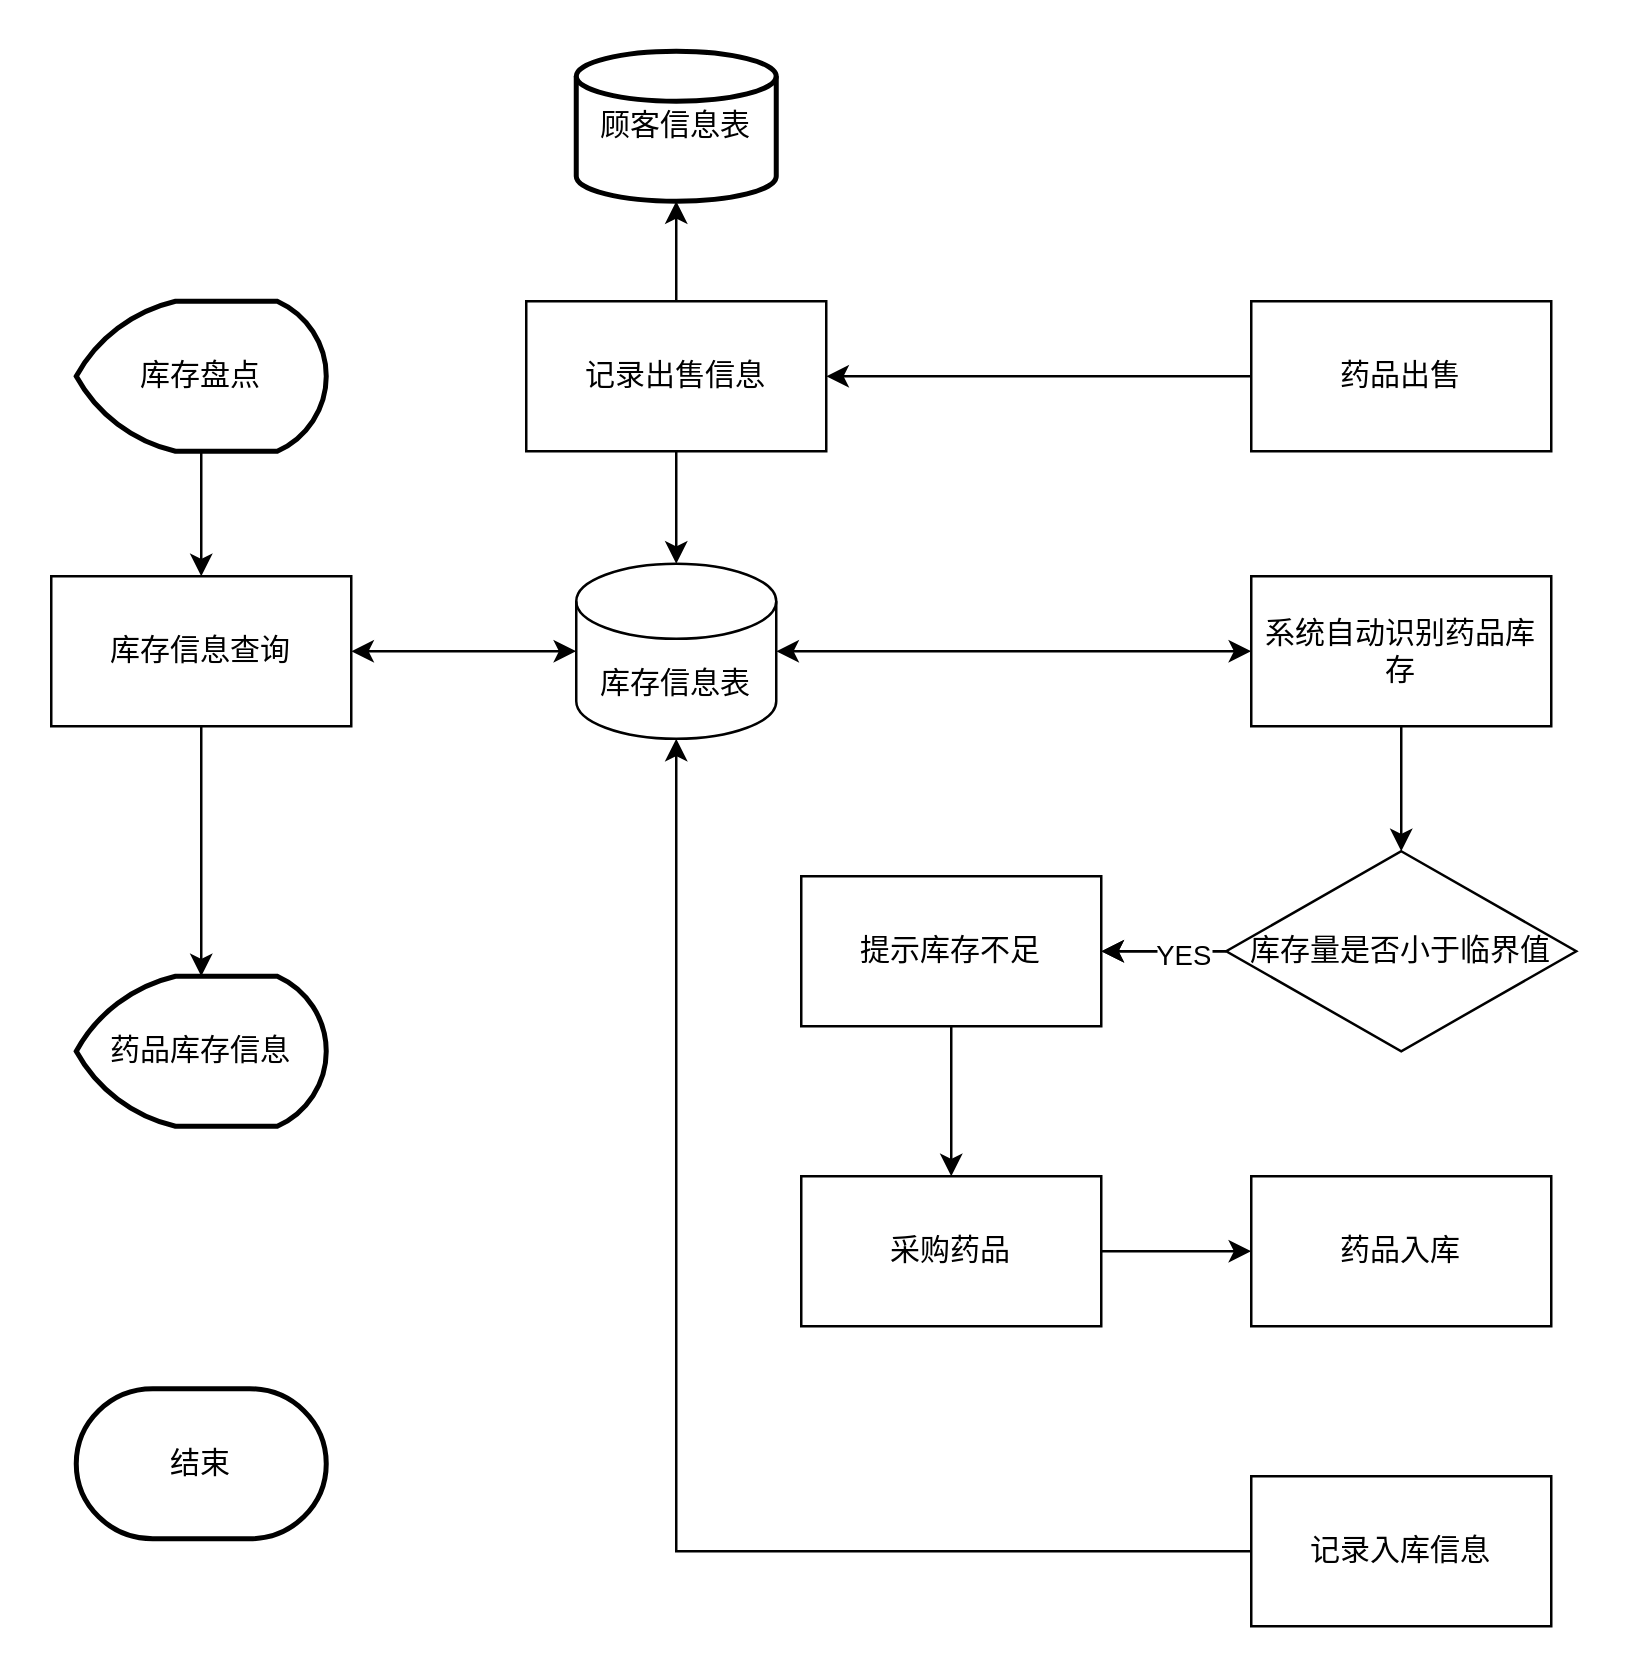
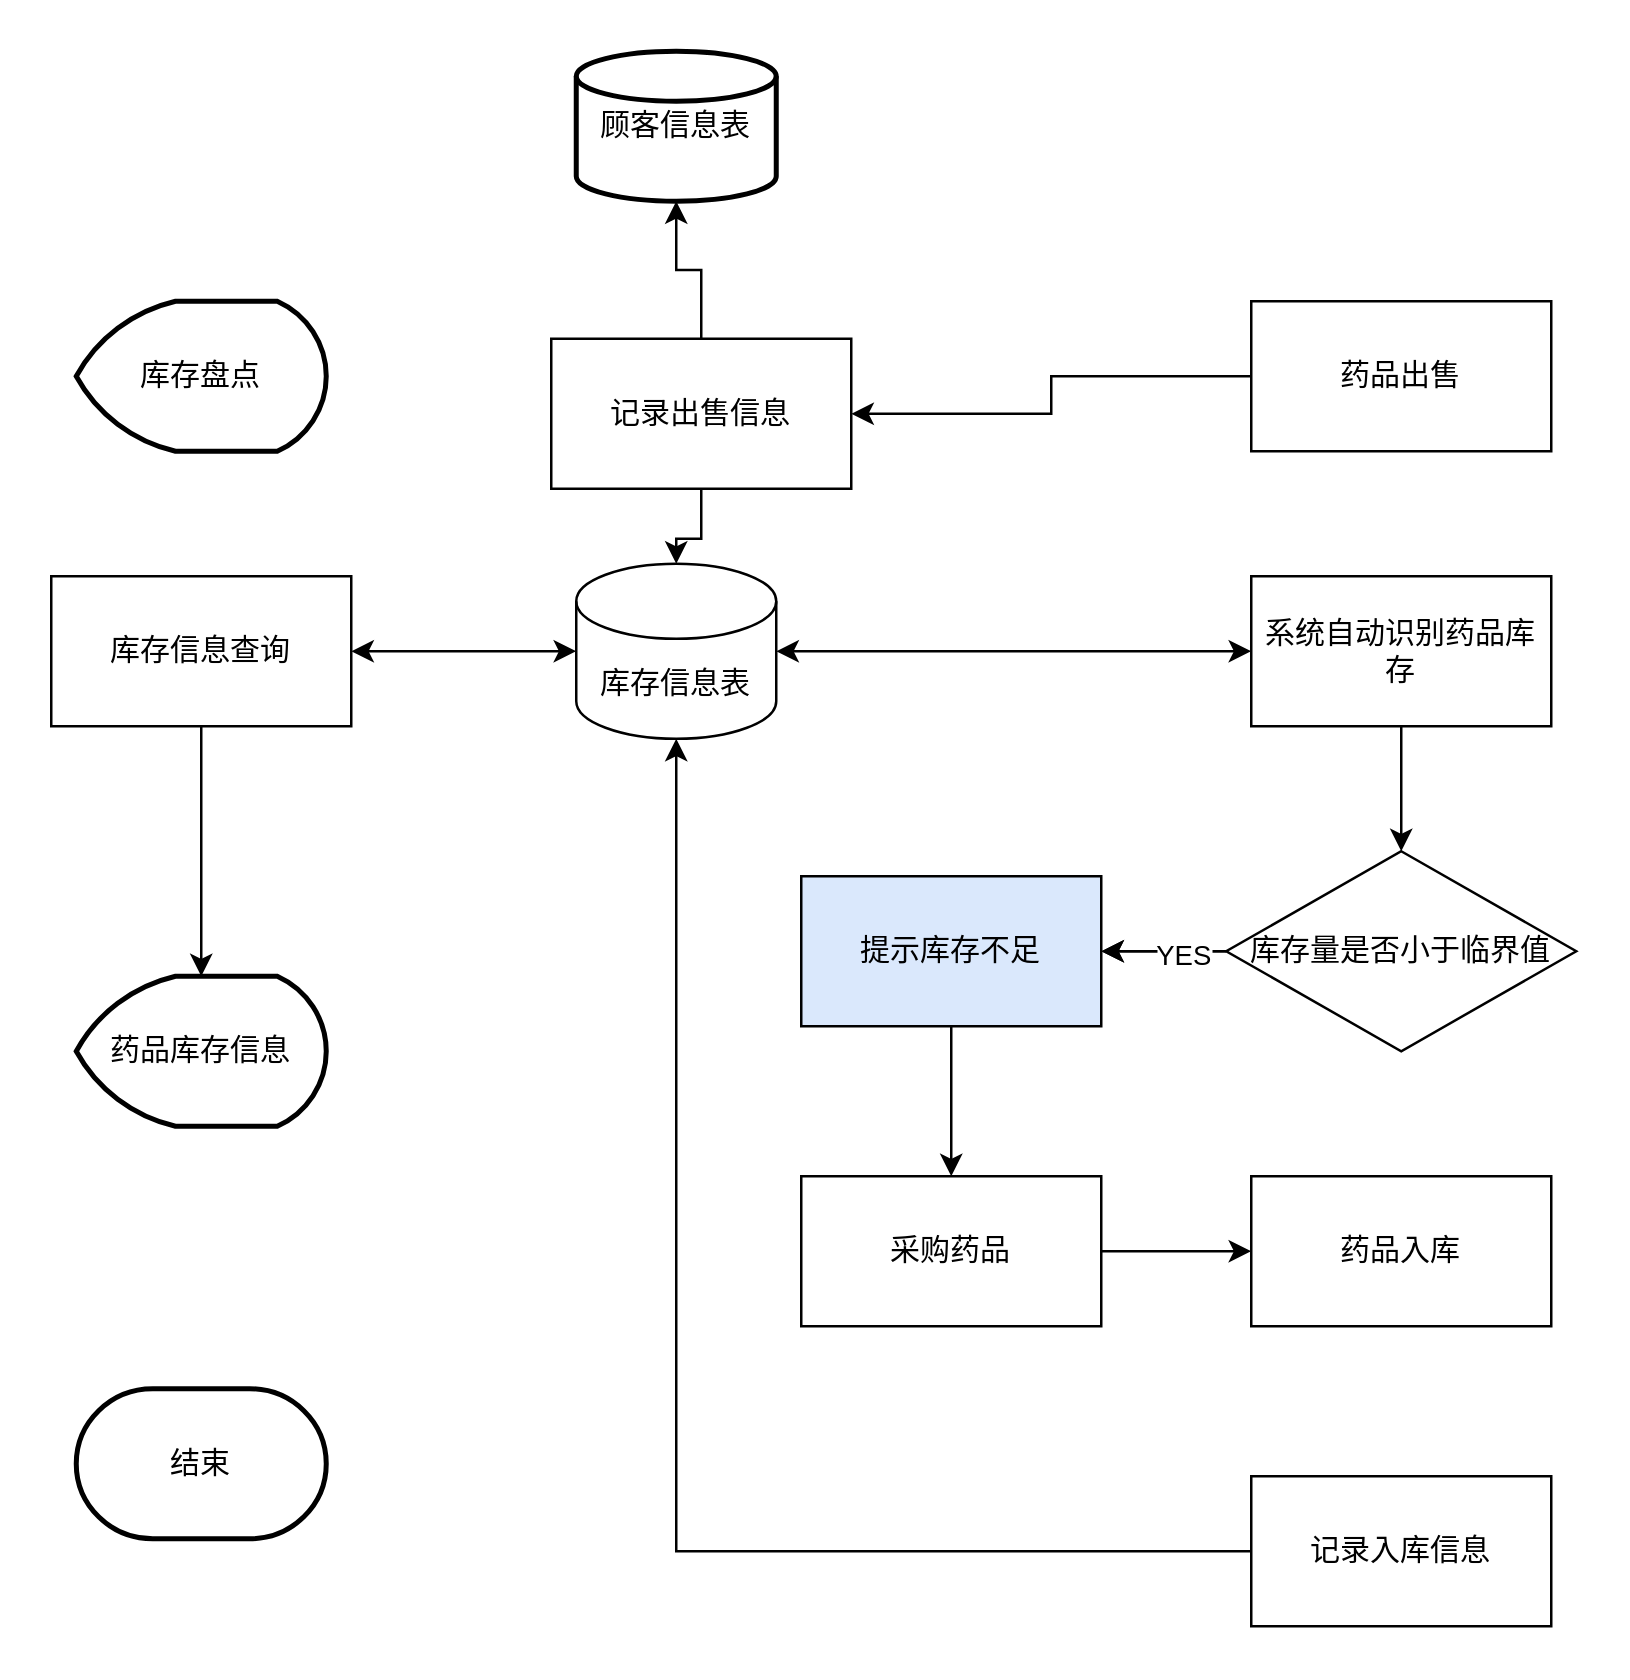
(676, 376) -> (701, 414)
(201, 506) -> none
(951, 951) -> (951, 951)
